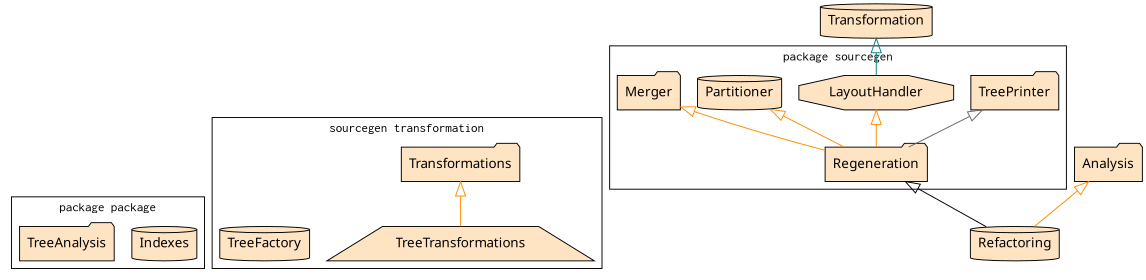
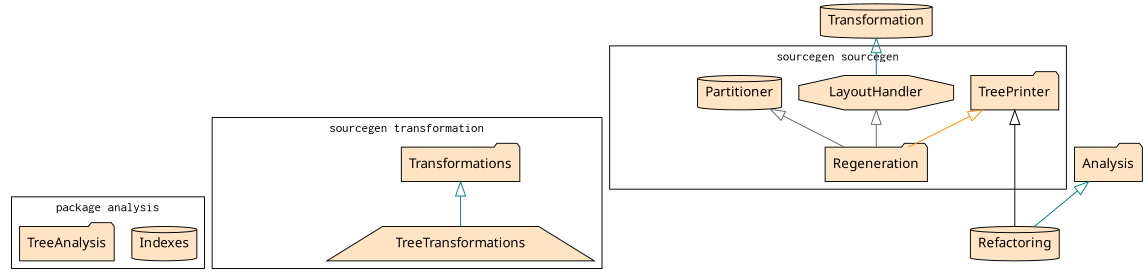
(838, 57) -> (838, 57)
(649, 93) -> none
(814, 131) -> (814, 131)
(939, 132) -> (939, 132)
(876, 136) -> (876, 136)
(108, 208) -> (108, 208)
(952, 208) -> (1015, 175)
(1056, 209) -> (1056, 209)
(461, 211) -> (461, 211)
(265, 244) -> none
